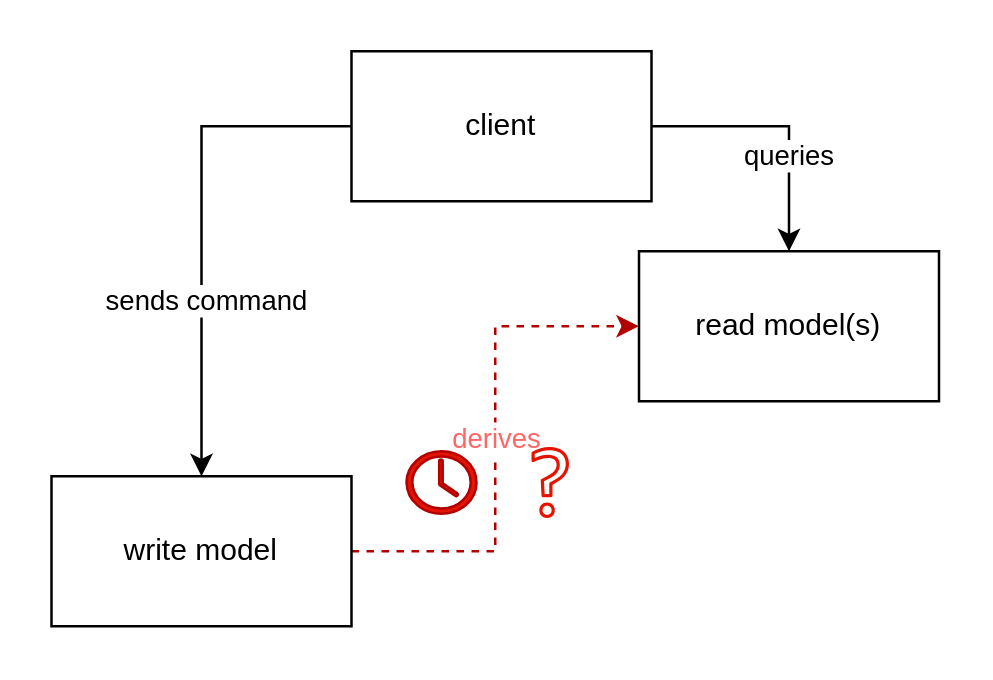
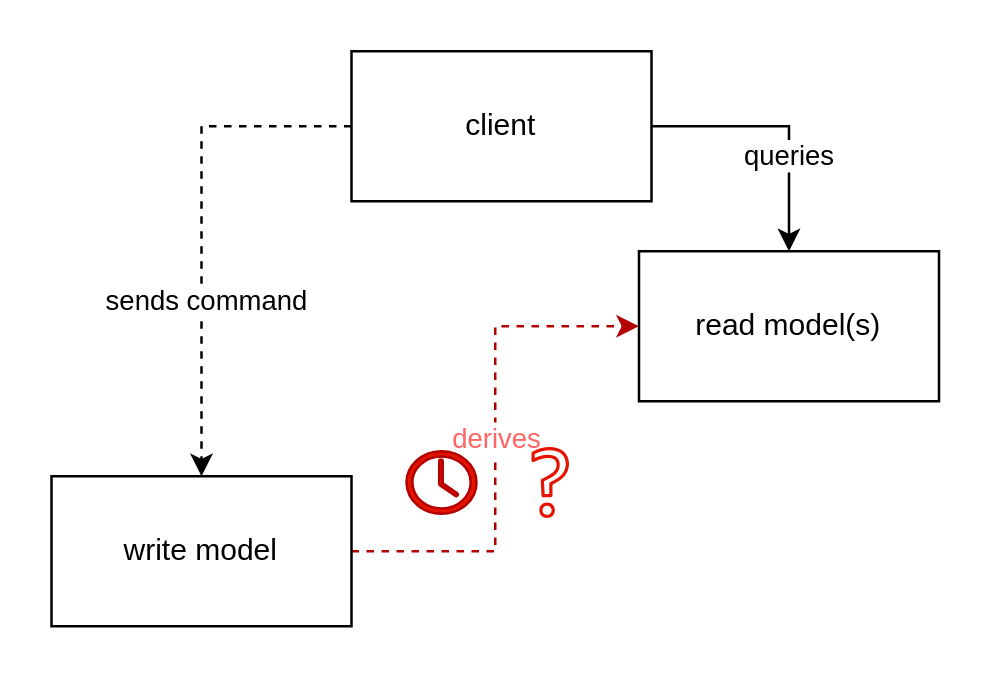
(201, 134) -> (201, 134)
